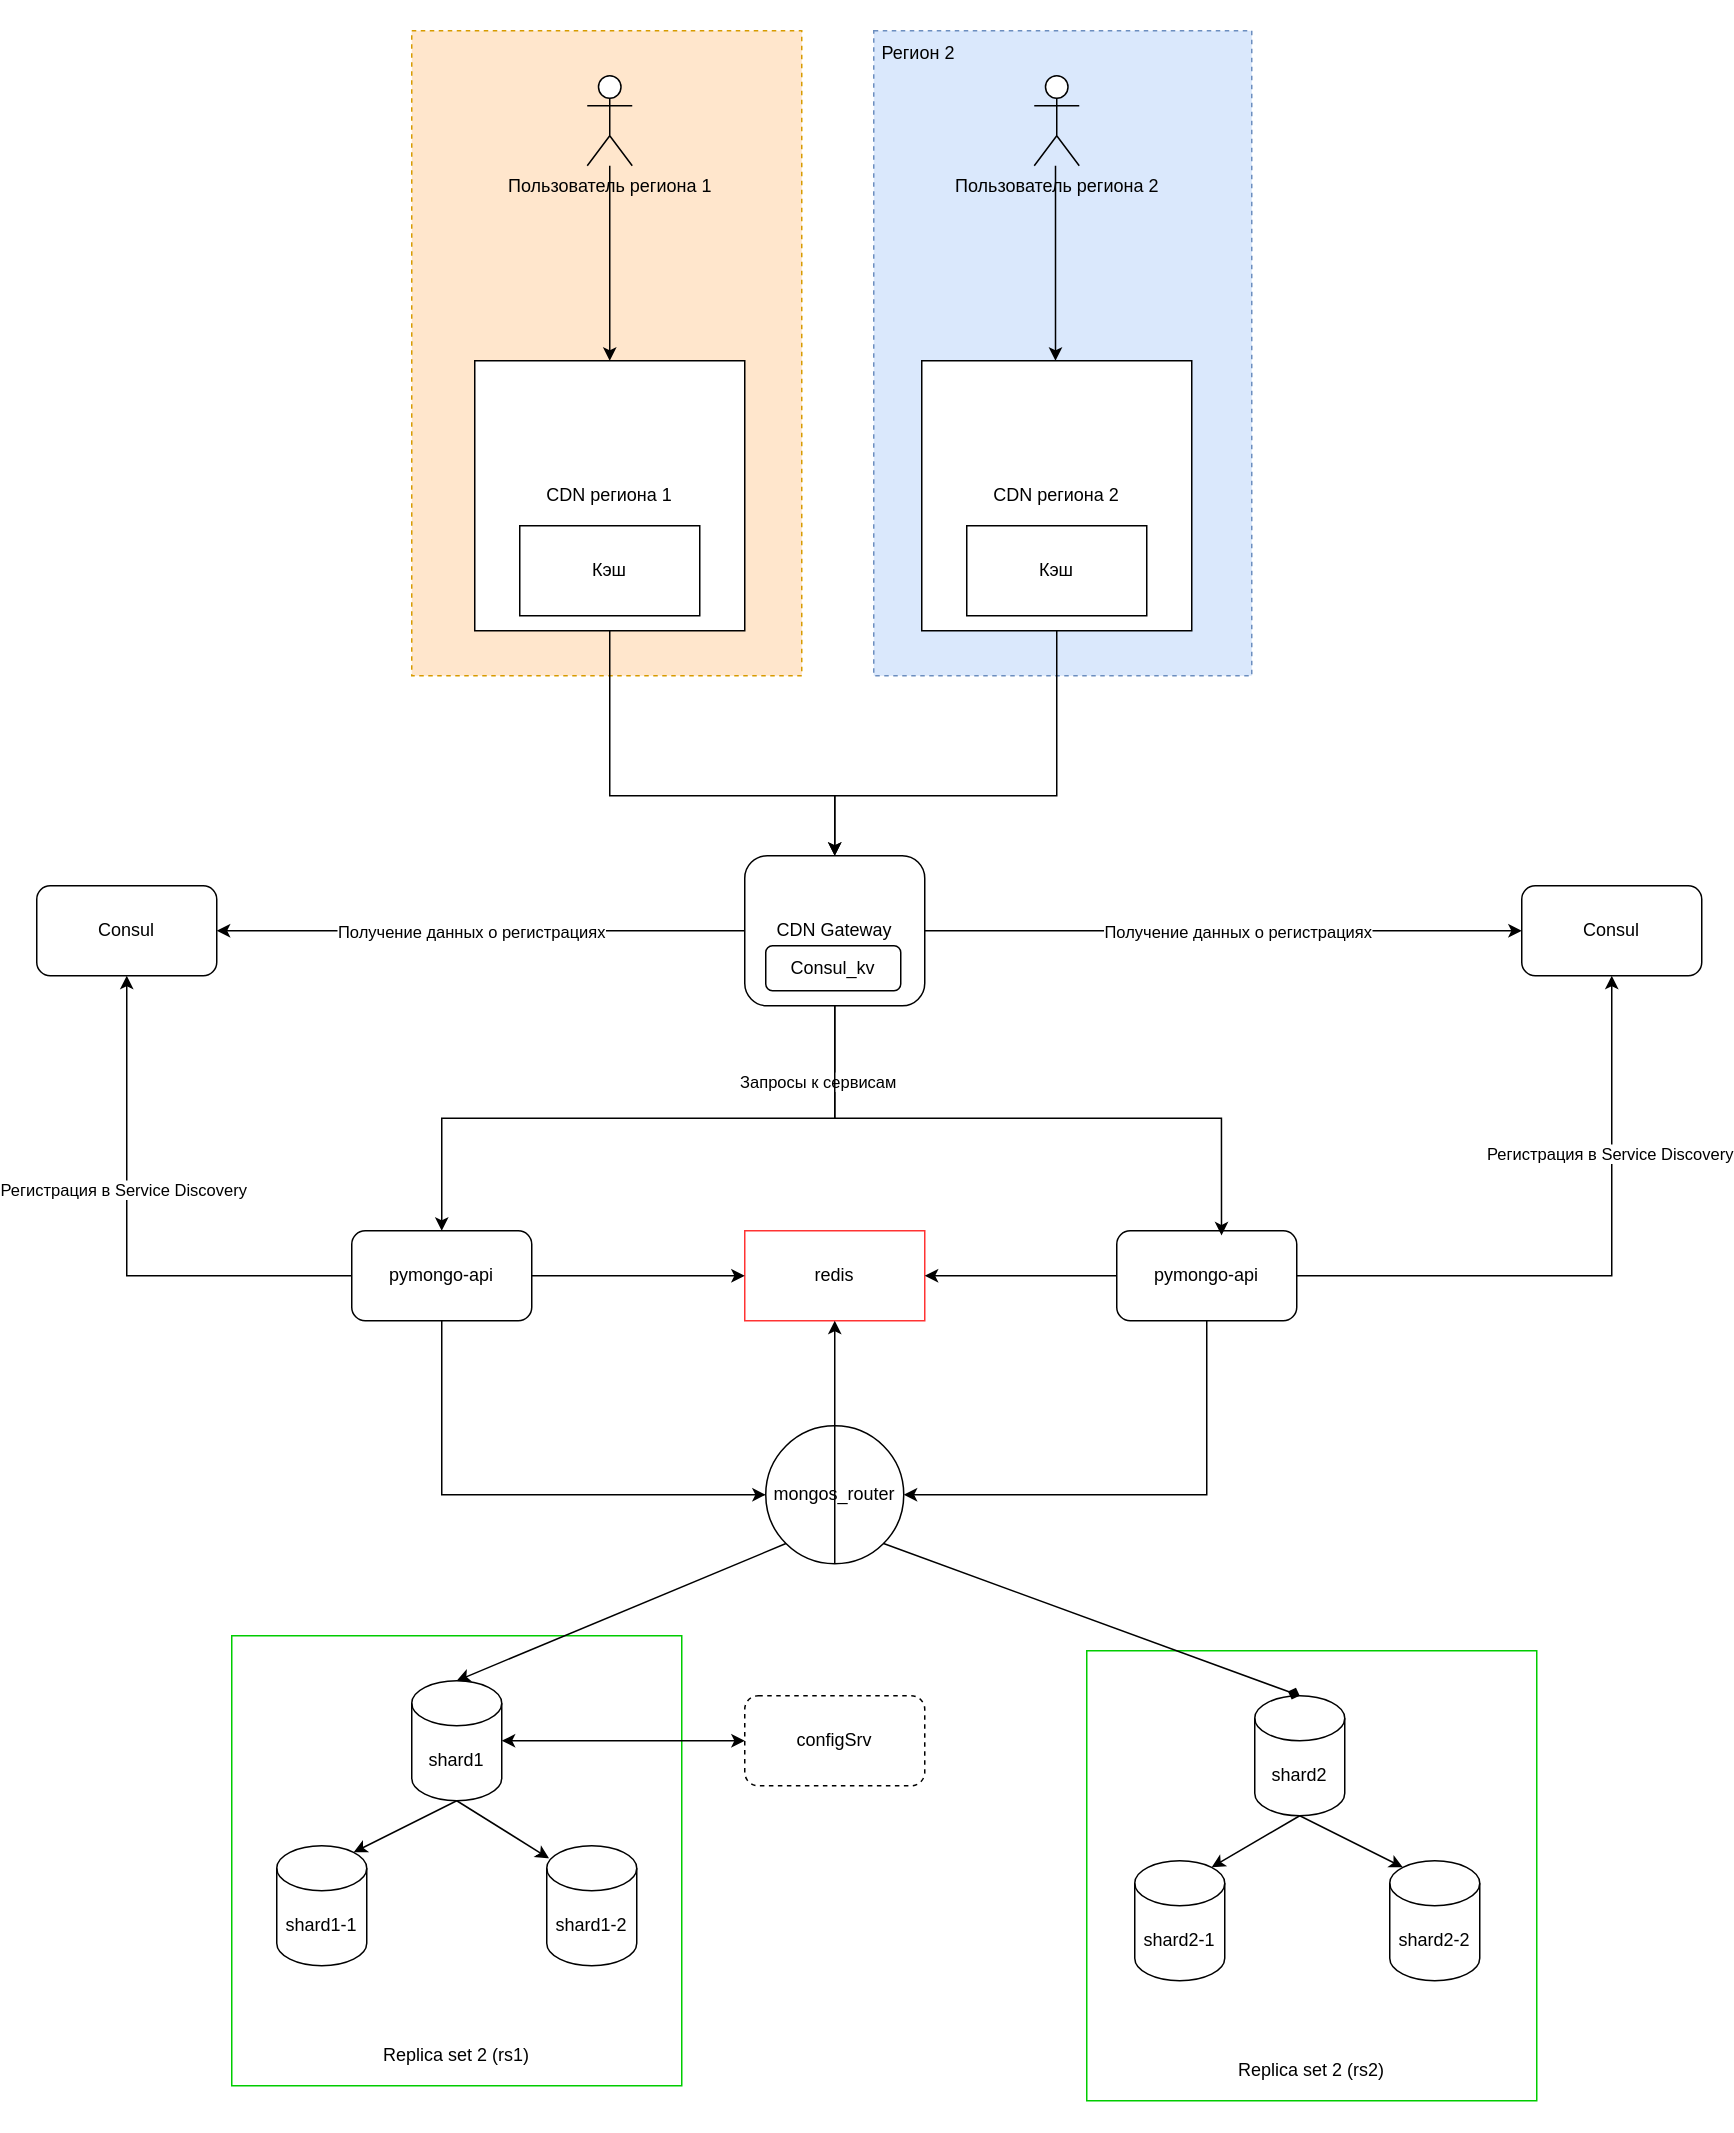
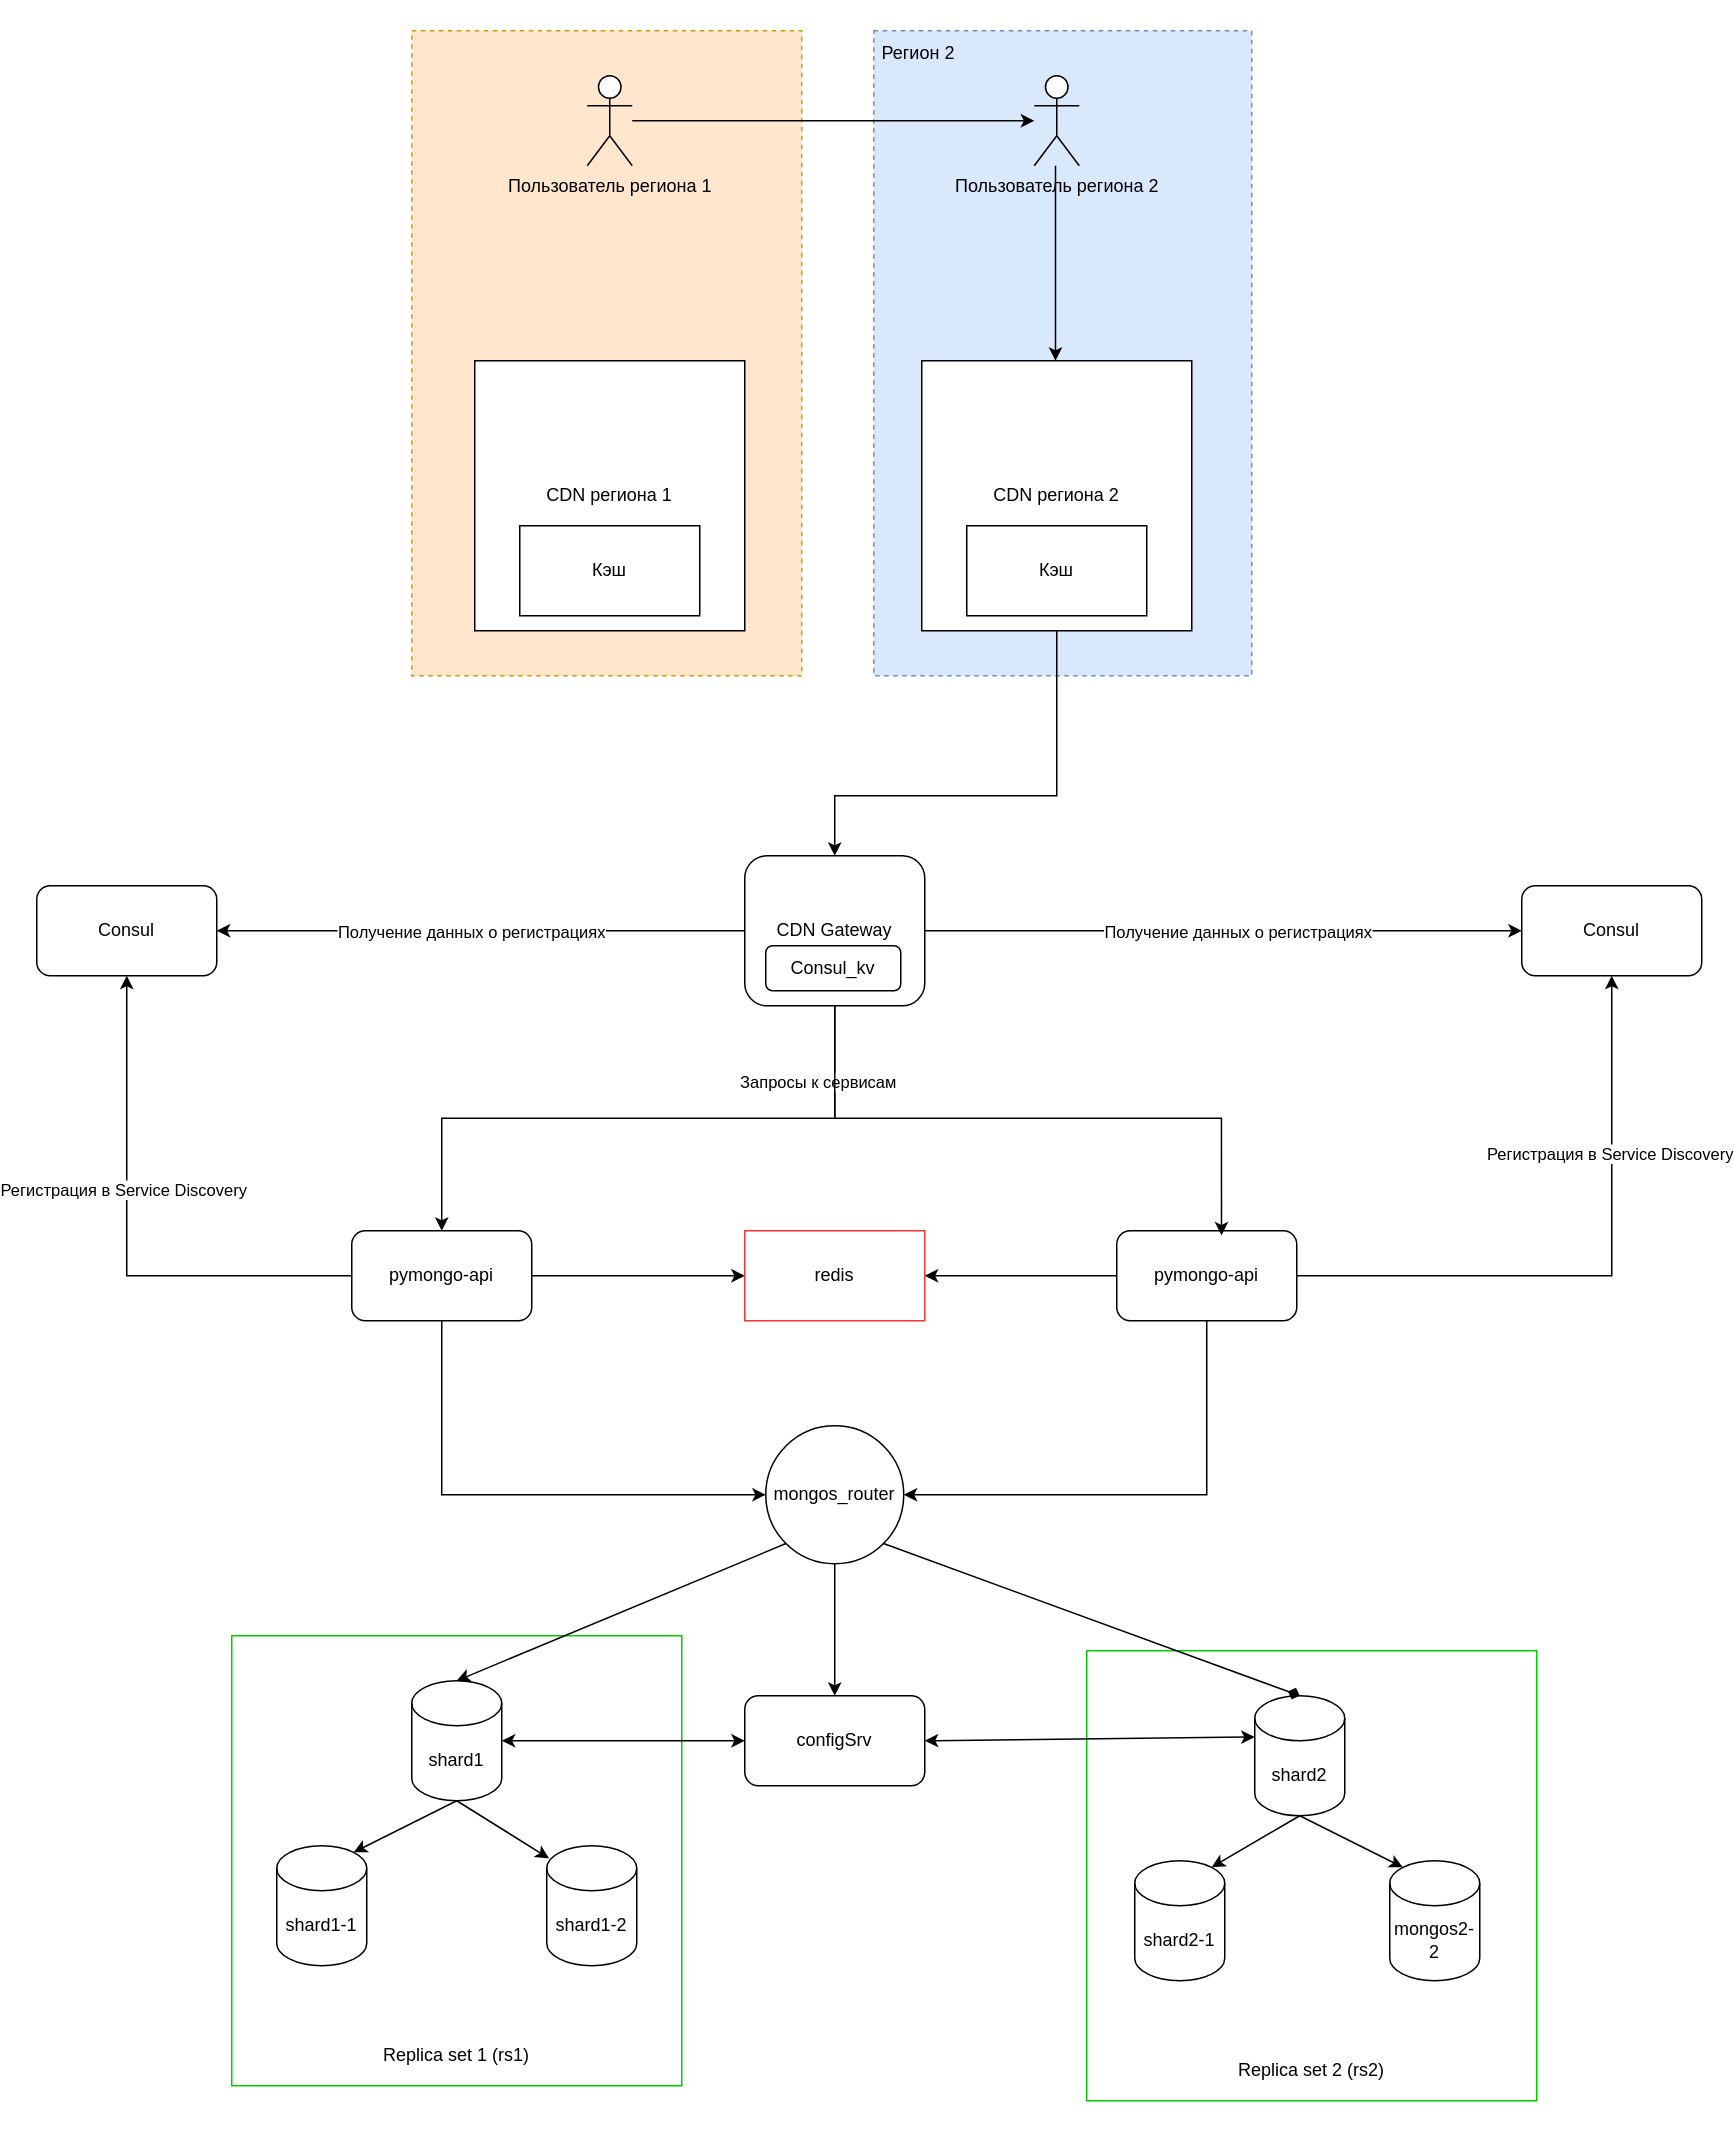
(610, 258) -> (828, 121)
(638, 796) -> none
(835, 1448) -> (835, 1625)
none -> (1090, 1739)
(835, 1741) -> (835, 1741)
(457, 1861) -> (457, 1861)
(1435, 1940) -> (1435, 1940)
